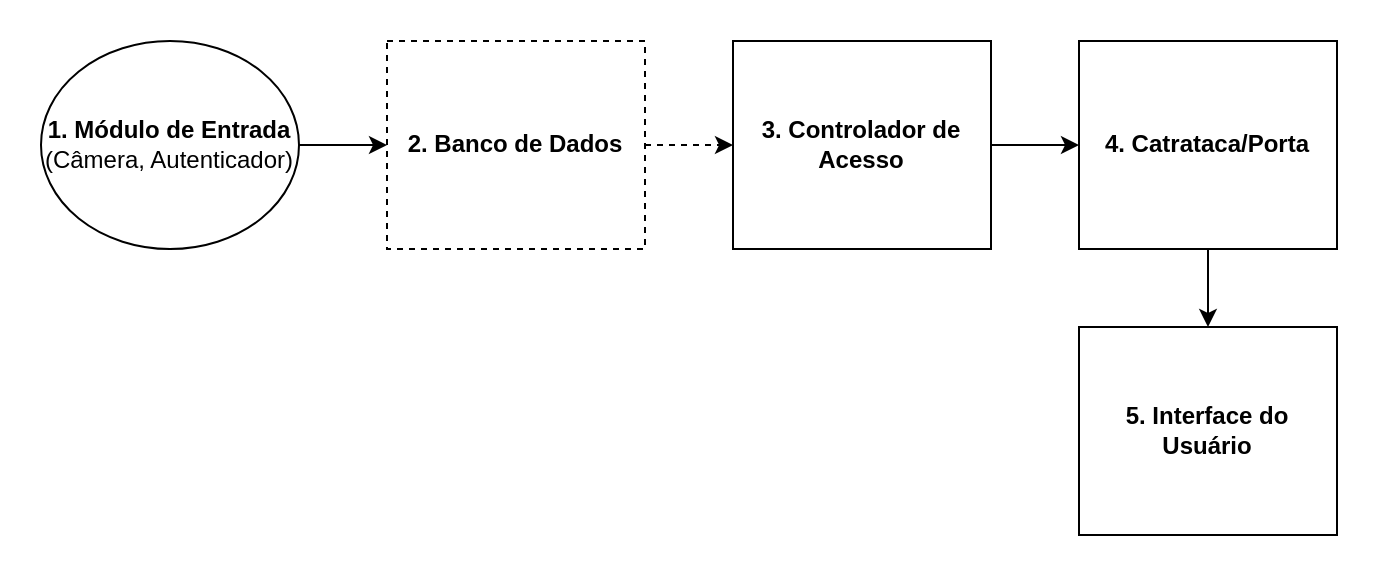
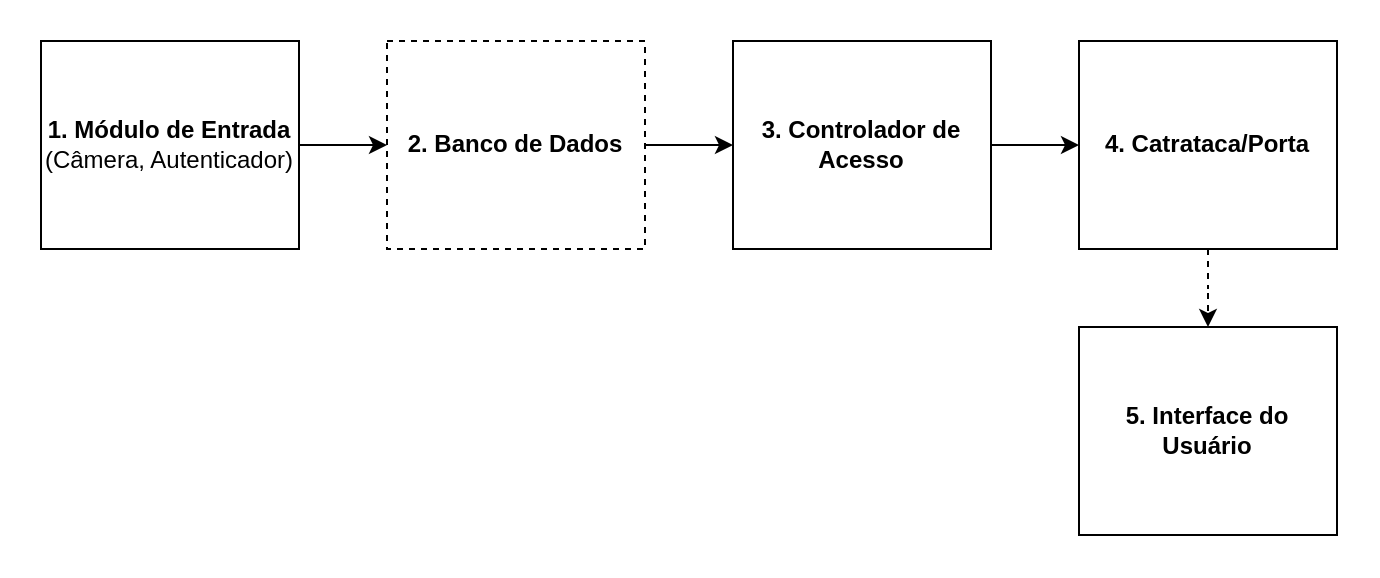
(170, 145) -> (170, 145)
(682, 145) -> (682, 145)
(1208, 285) -> (1208, 285)
